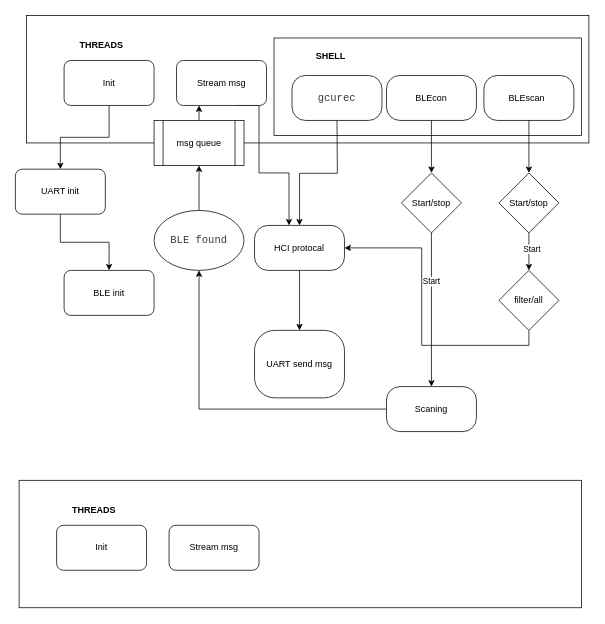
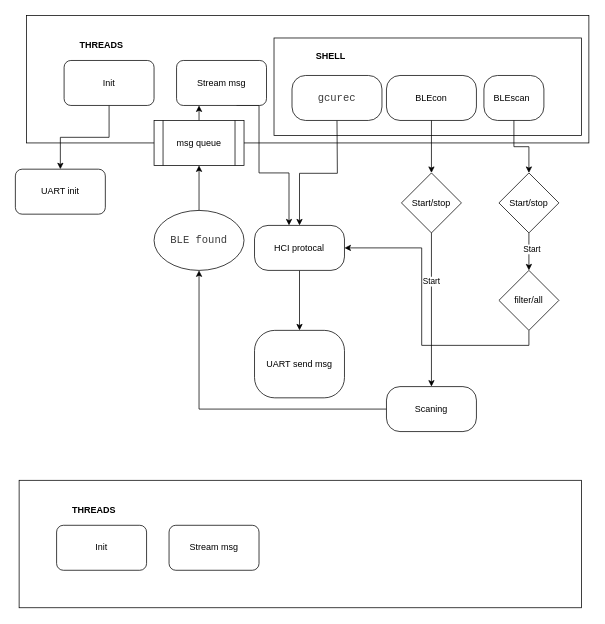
(529, 98) -> (514, 98)
(72, 242) -> none
(109, 293) -> none
